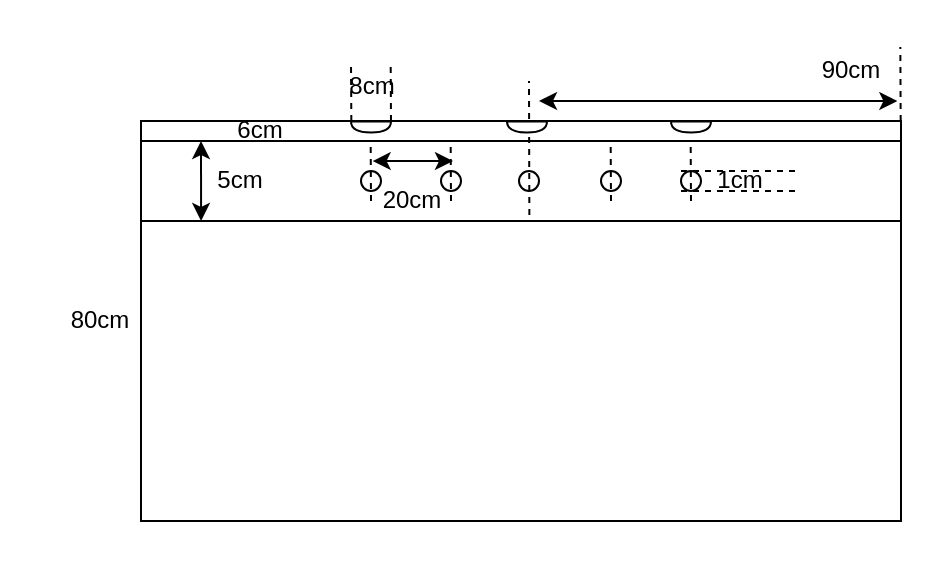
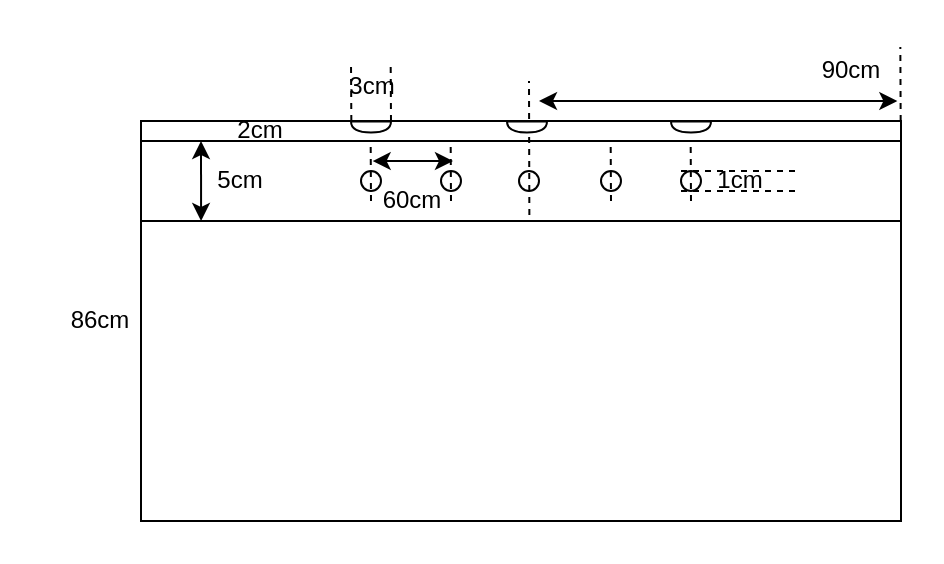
(373, 87) -> (373, 87)
(261, 131) -> (261, 131)
(413, 201) -> (413, 201)
(101, 321) -> (101, 321)
